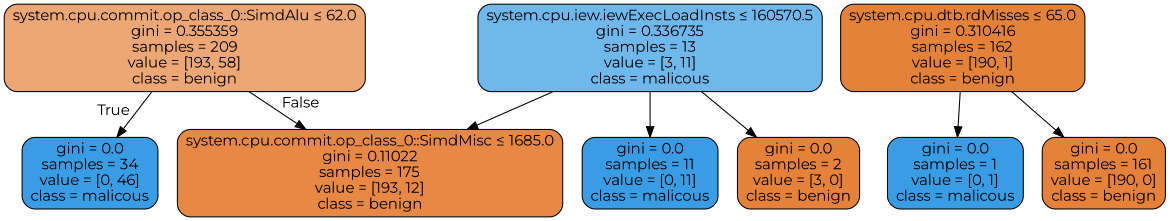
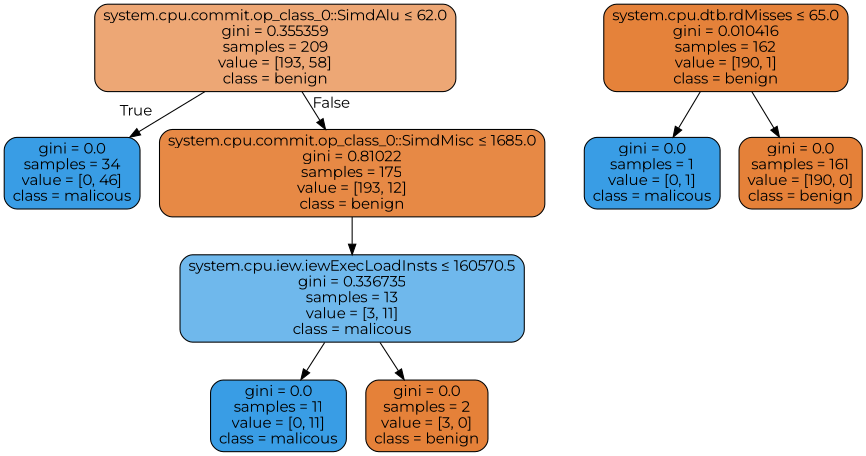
(963, 32) -> (726, 32)
(515, 108) -> (352, 230)
(370, 157) -> (352, 157)
